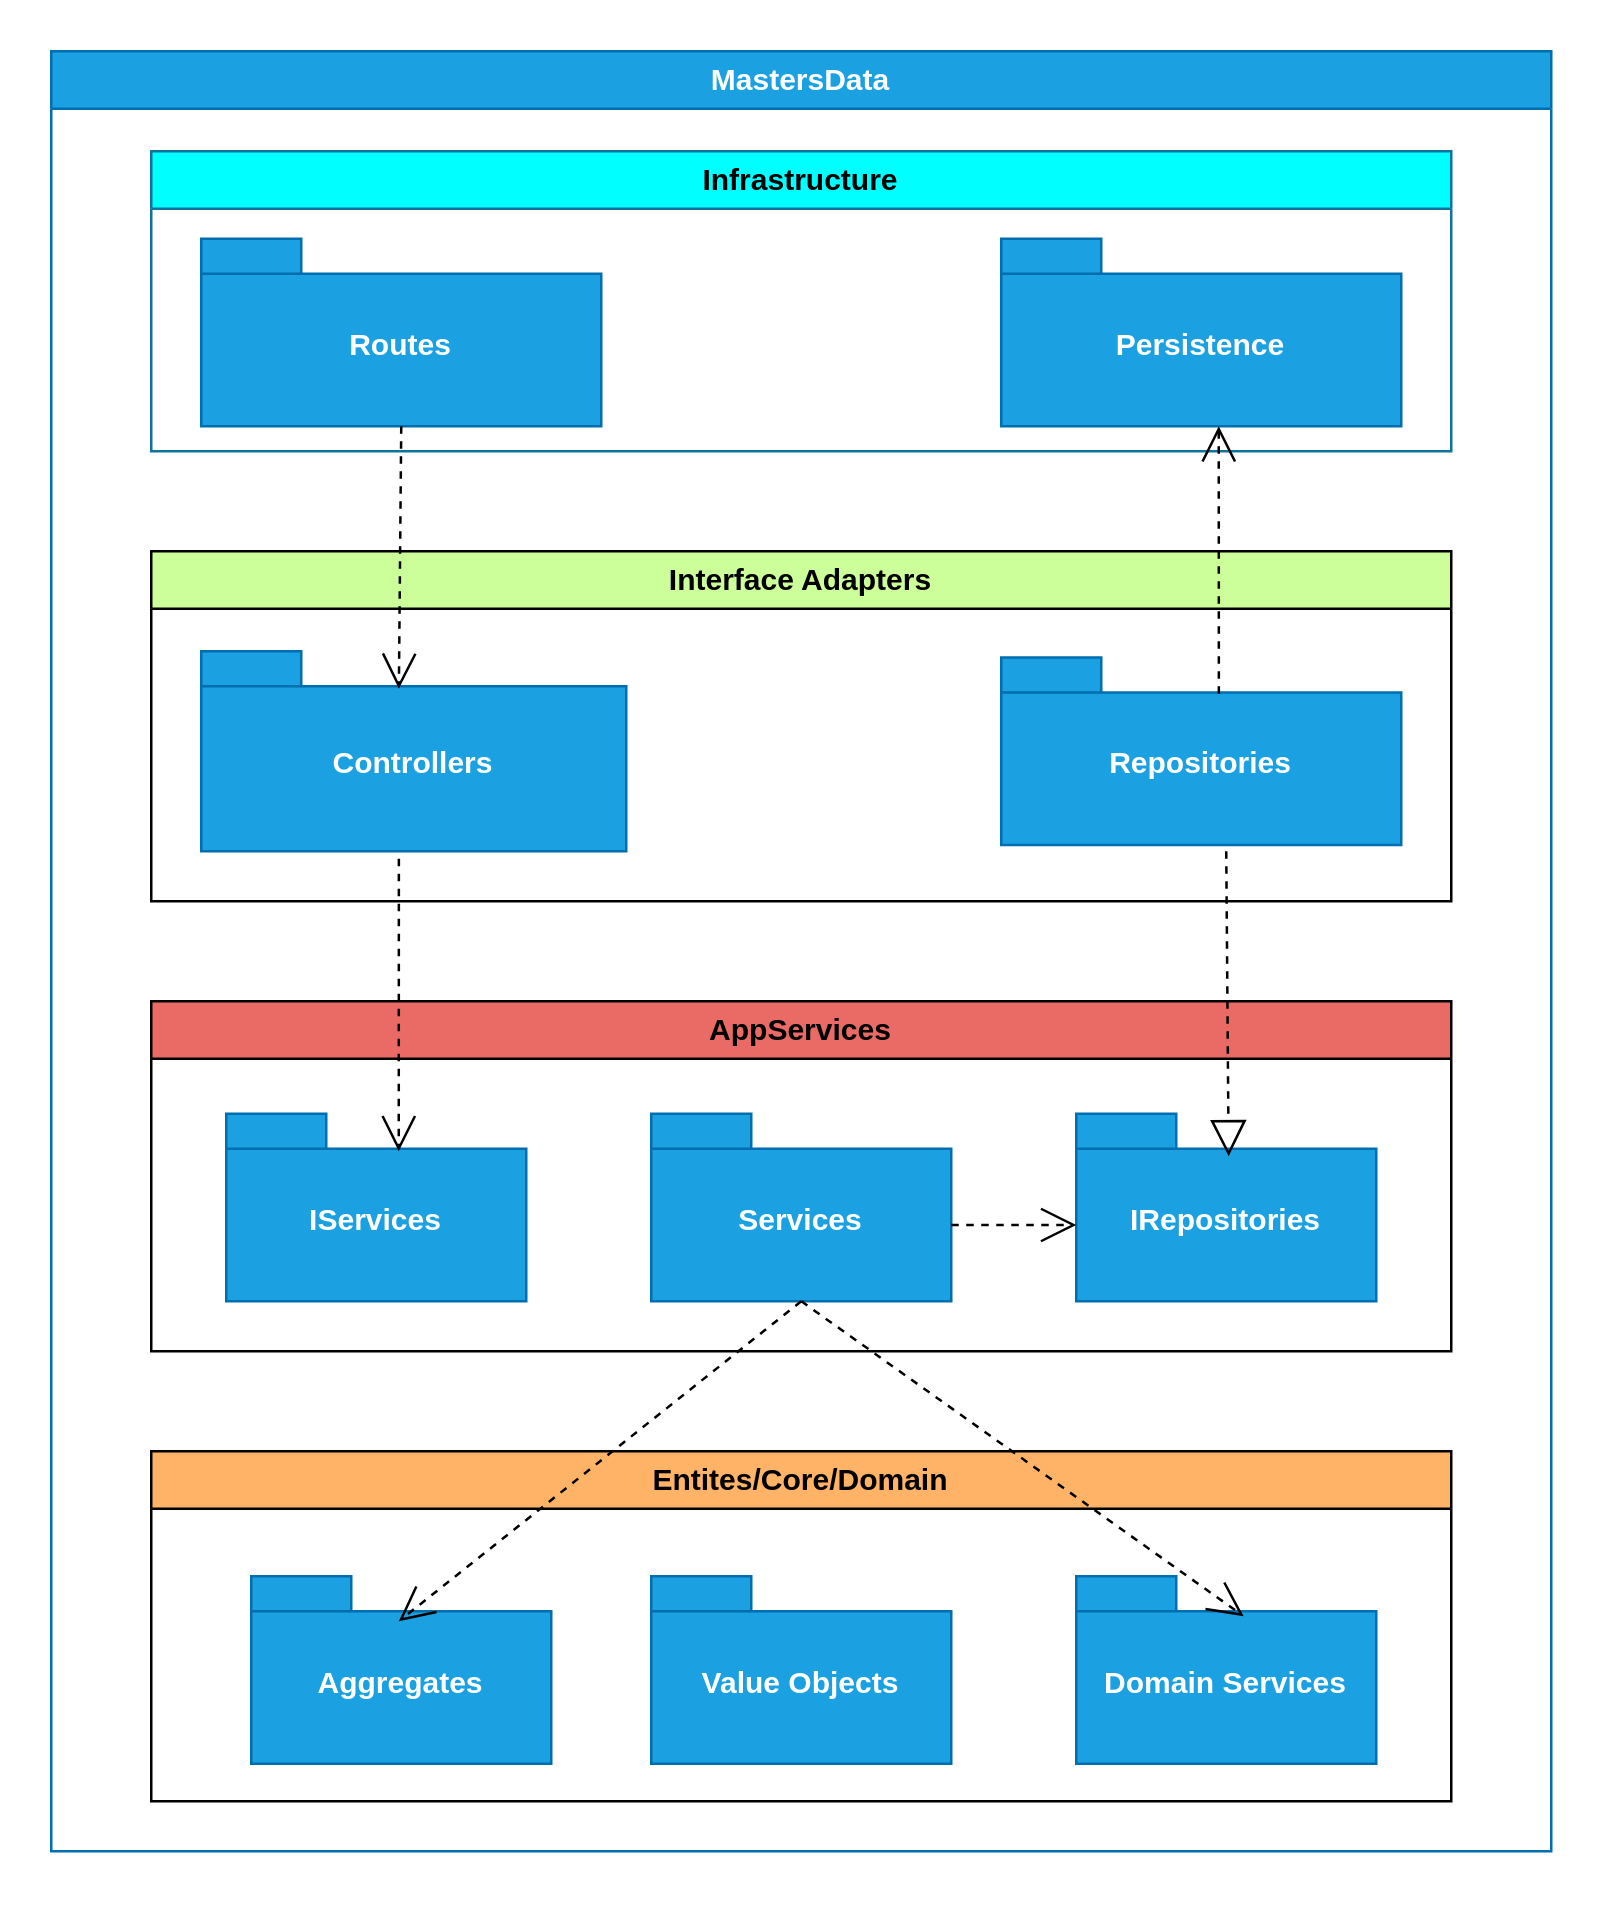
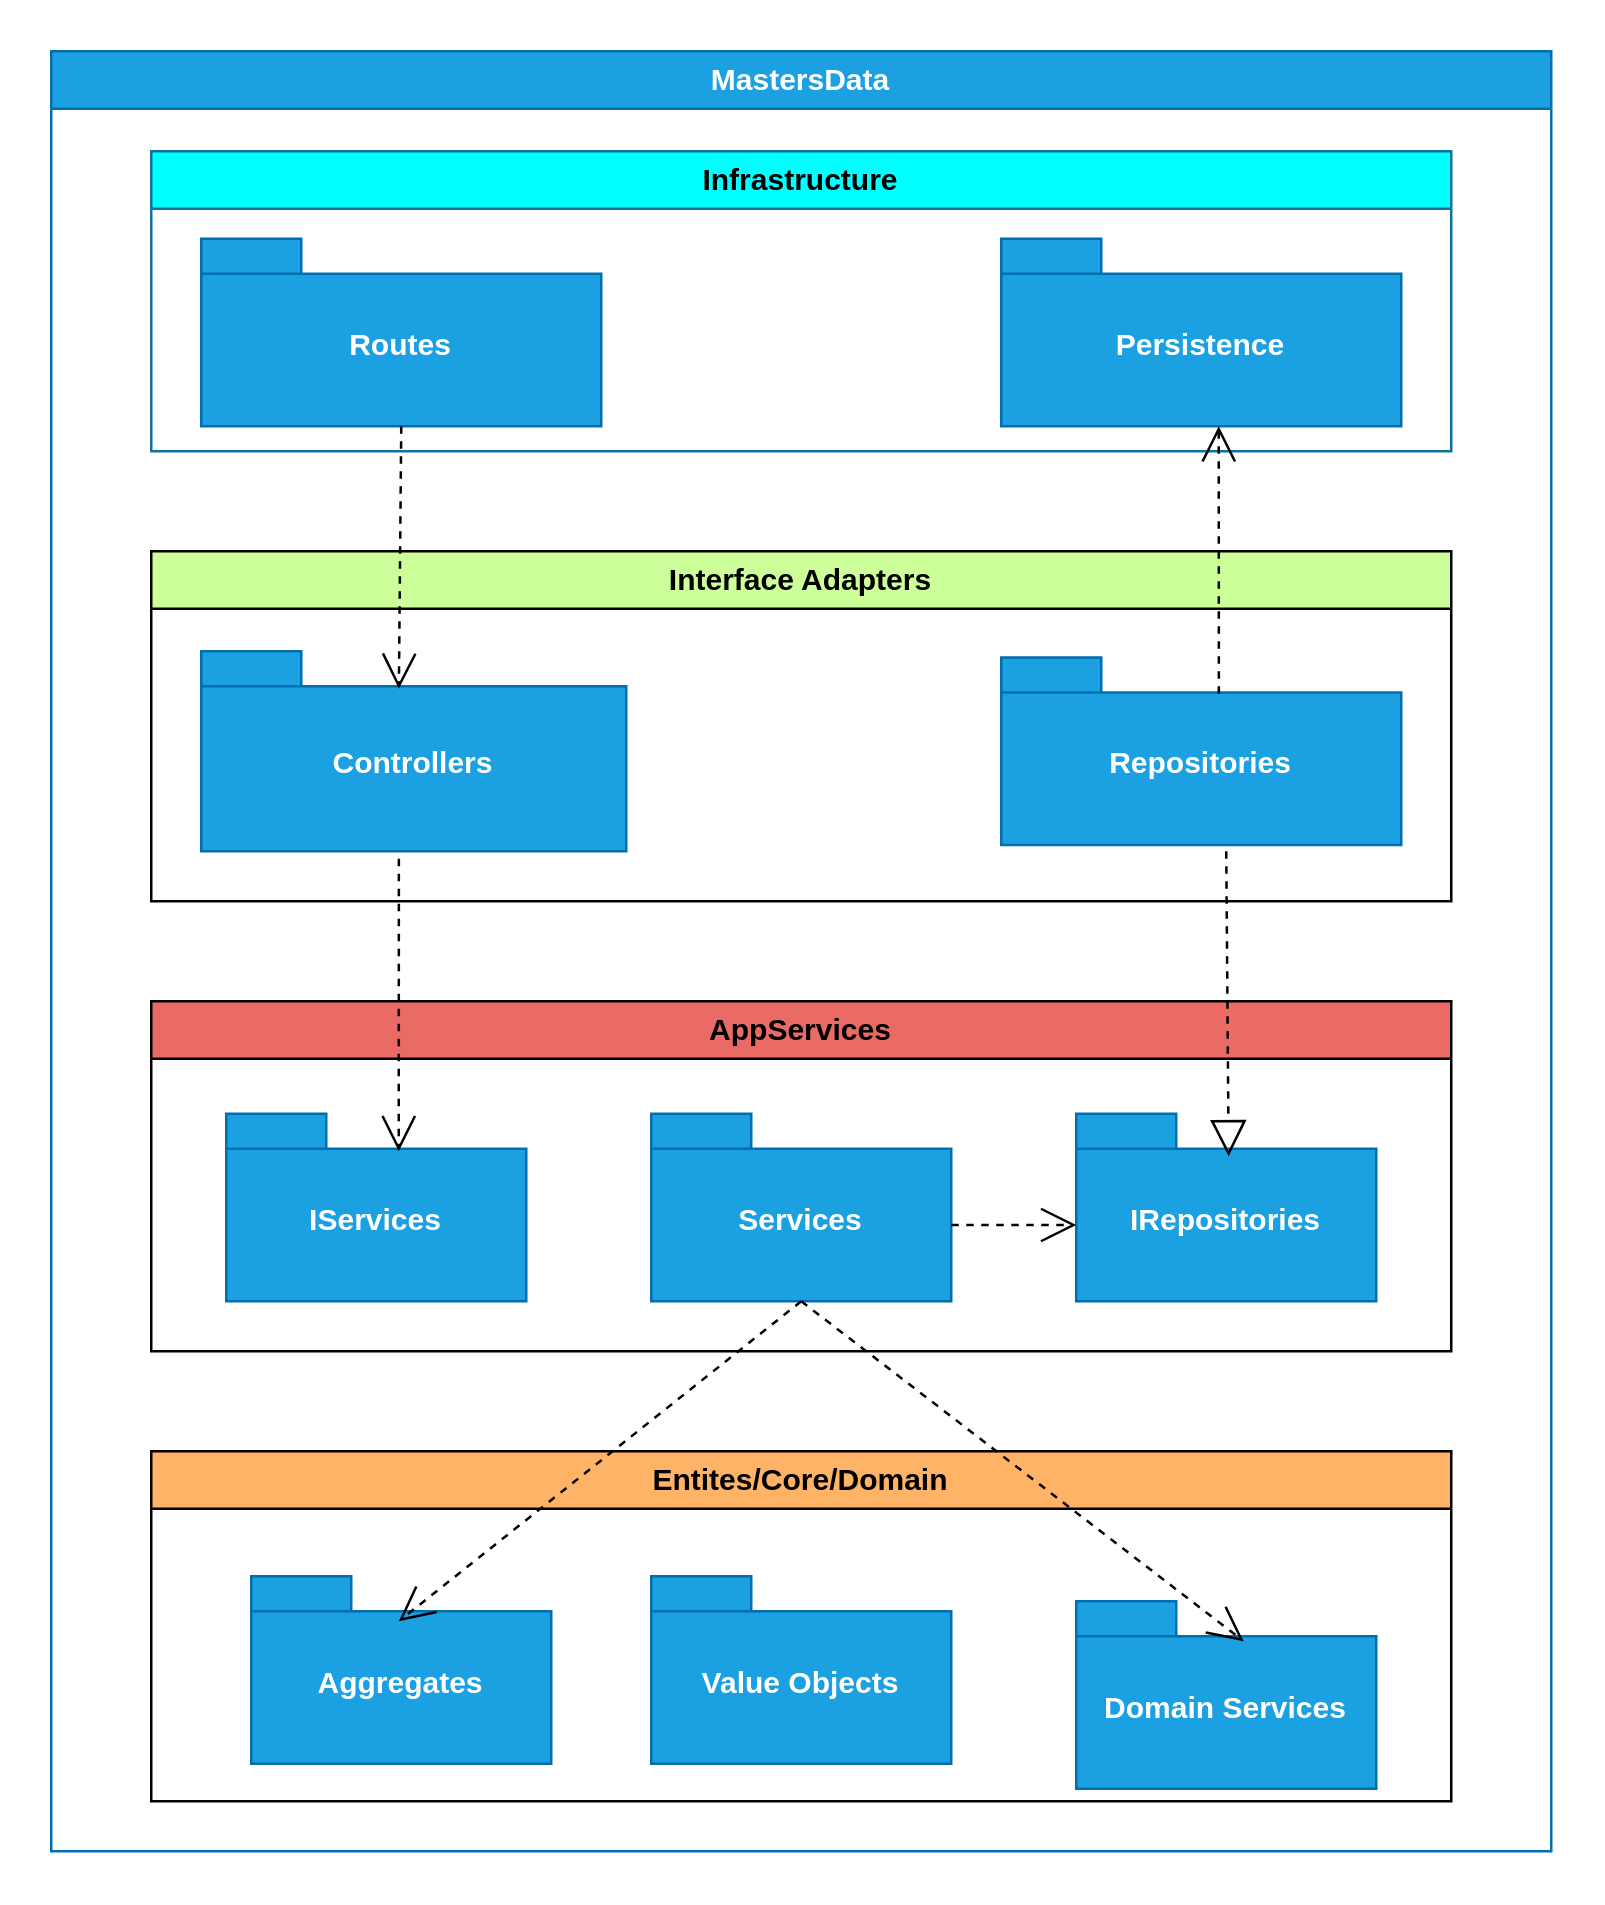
(1226, 1670) -> (1226, 1695)
